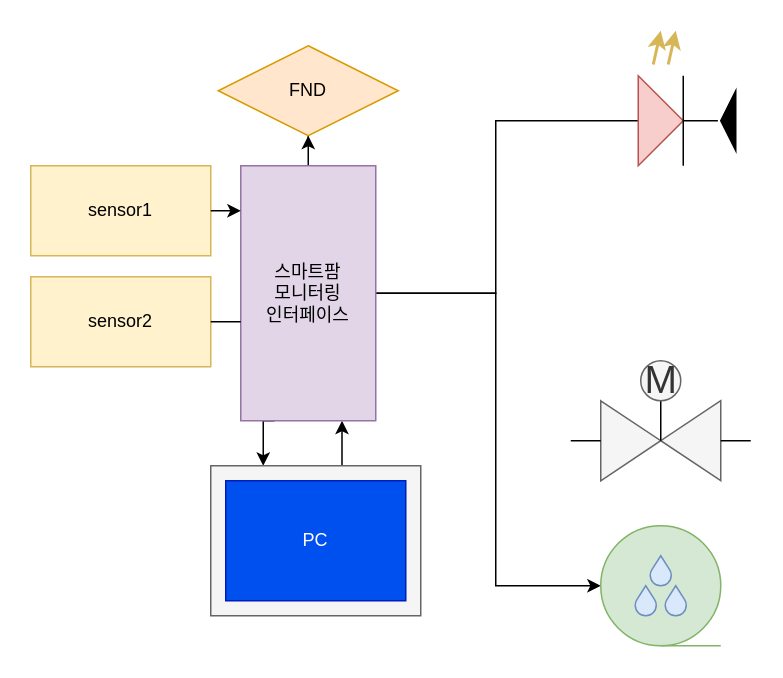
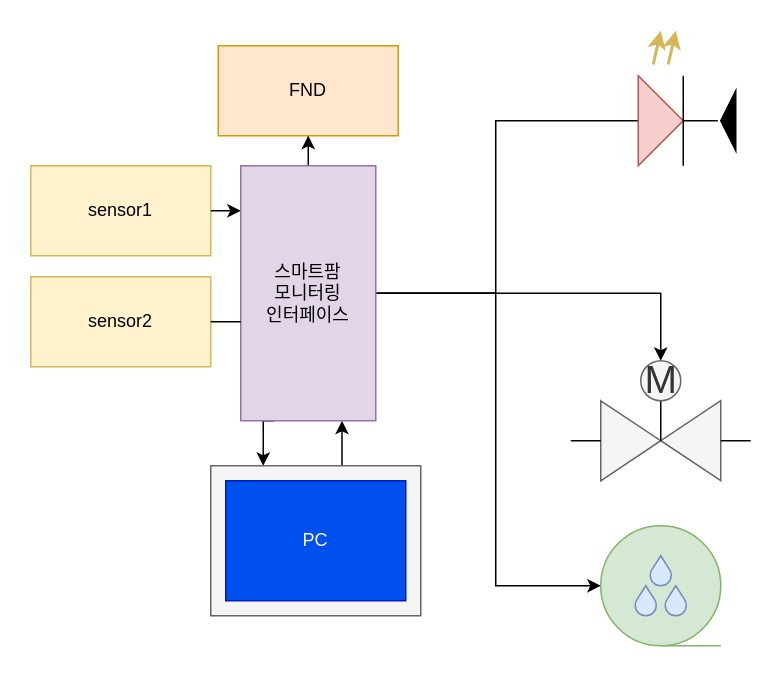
(308, 91) -> (308, 91)
none -> (608, 293)
